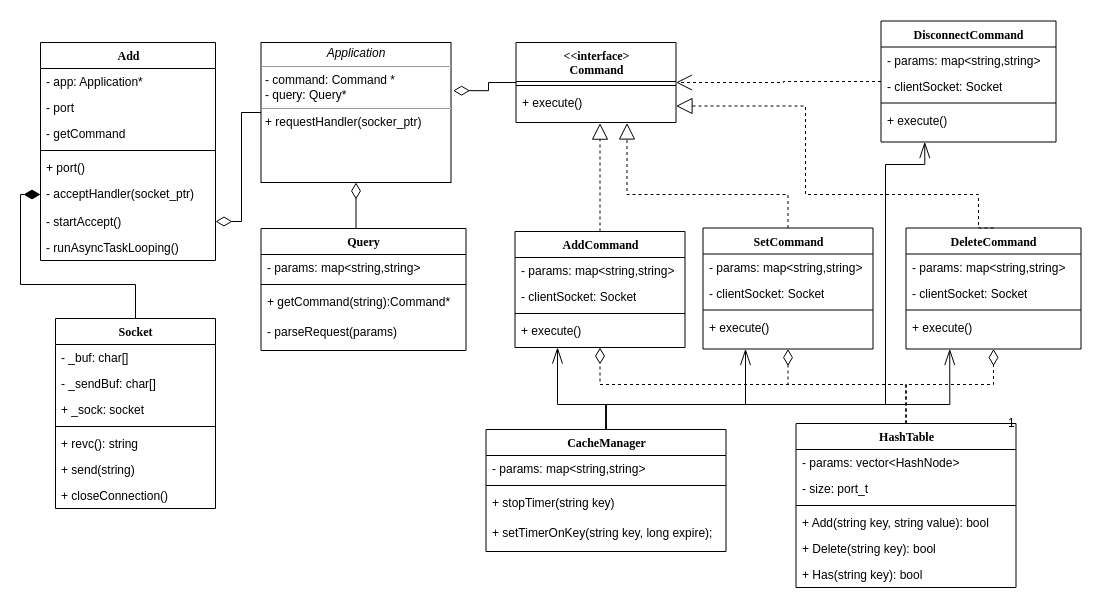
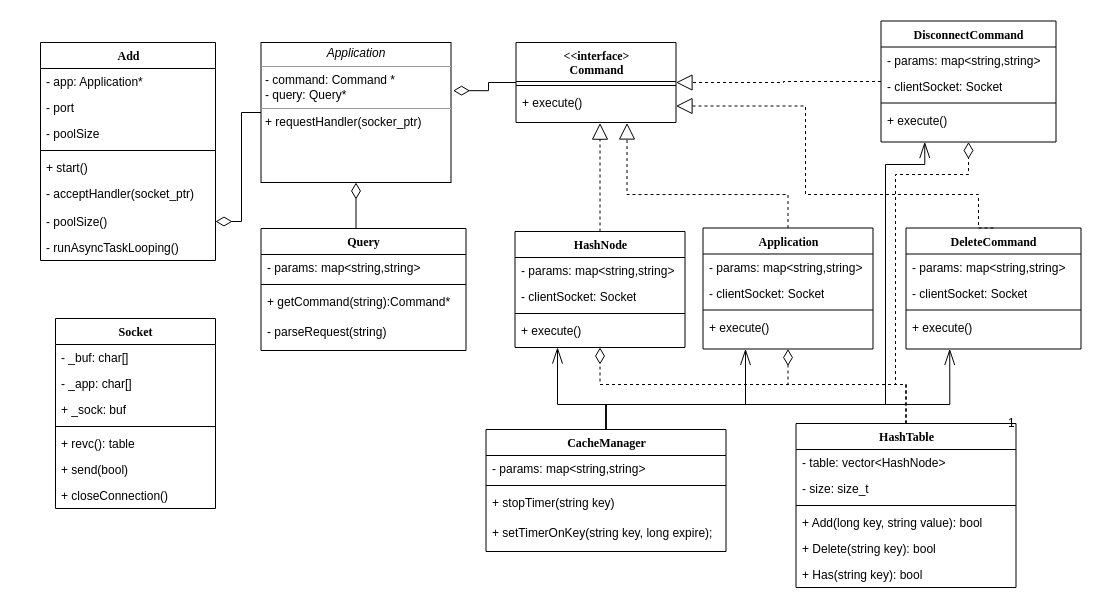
(687, 83) -> (693, 83)
(85, 135) -> (75, 135)
(72, 169) -> (75, 169)
(95, 223) -> (82, 223)
none -> (896, 235)
(789, 243) -> (789, 243)
(601, 246) -> (601, 246)
(48, 285) -> none
(340, 333) -> (338, 333)
(117, 385) -> (104, 385)
(960, 385) -> none
(107, 411) -> (97, 411)
(109, 445) -> (106, 445)
(885, 464) -> (880, 464)
(105, 471) -> (99, 471)
(843, 490) -> (842, 490)
(908, 531) -> (903, 524)
